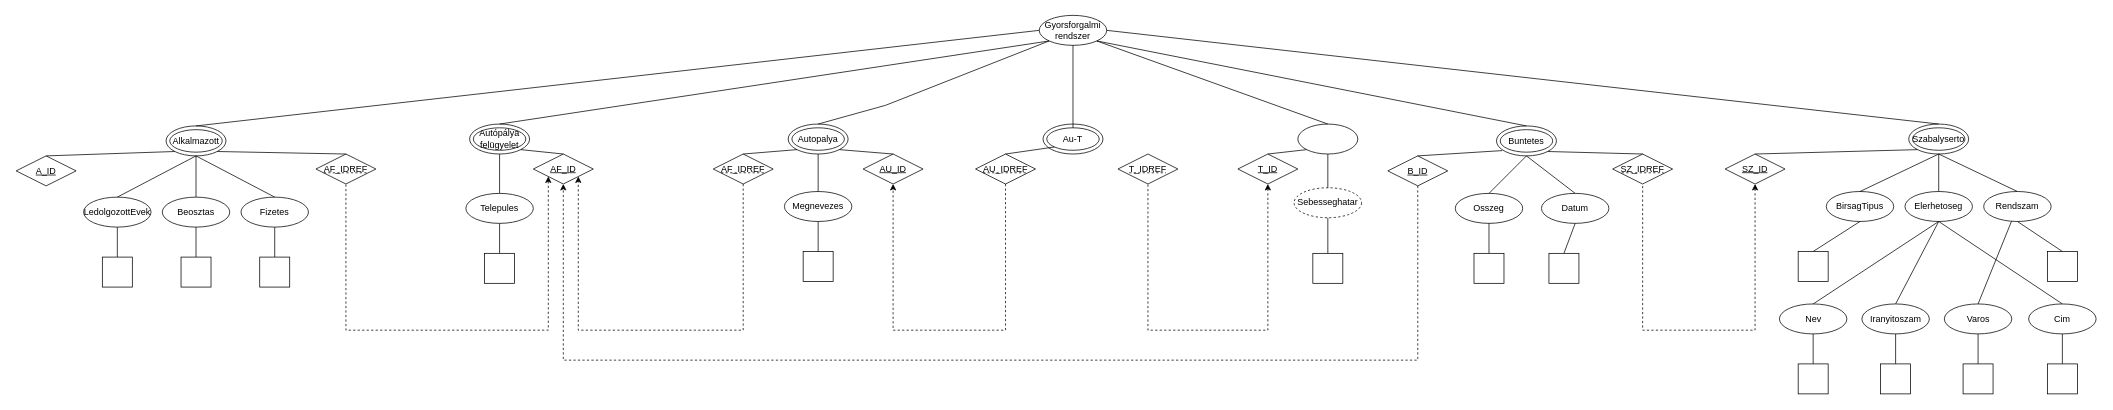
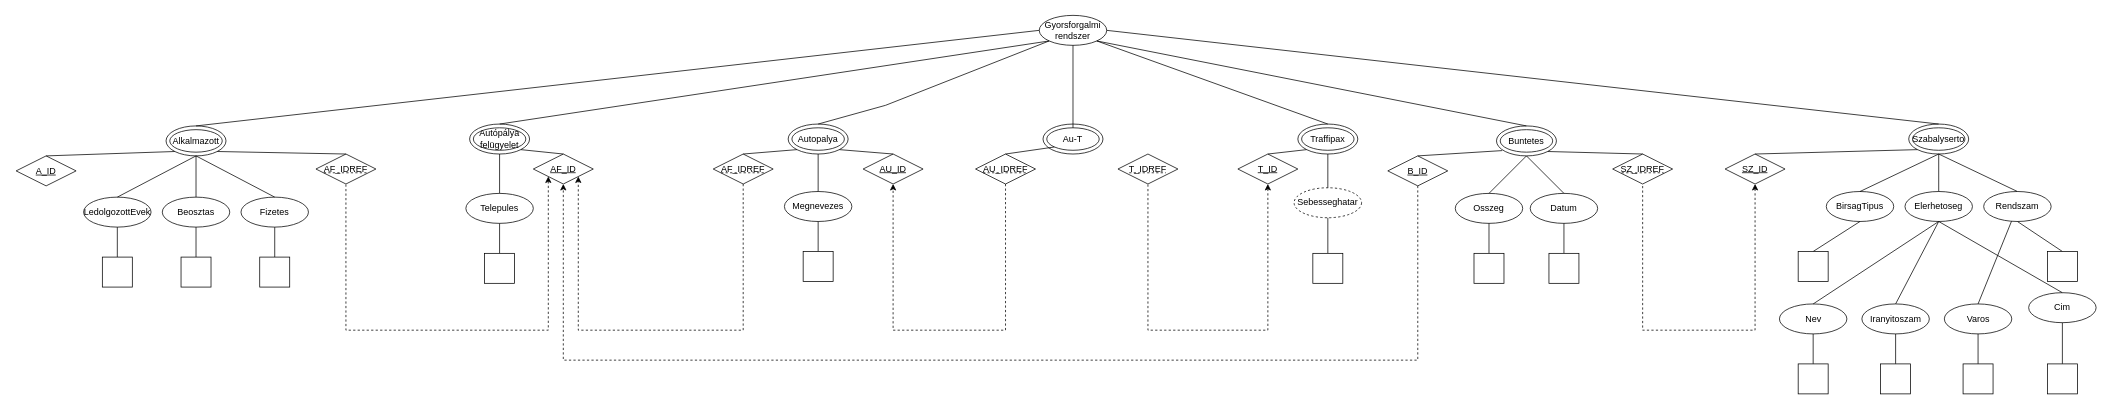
none -> (1328, 139)
(1575, 209) -> (1564, 209)
(2063, 319) -> (2063, 308)
